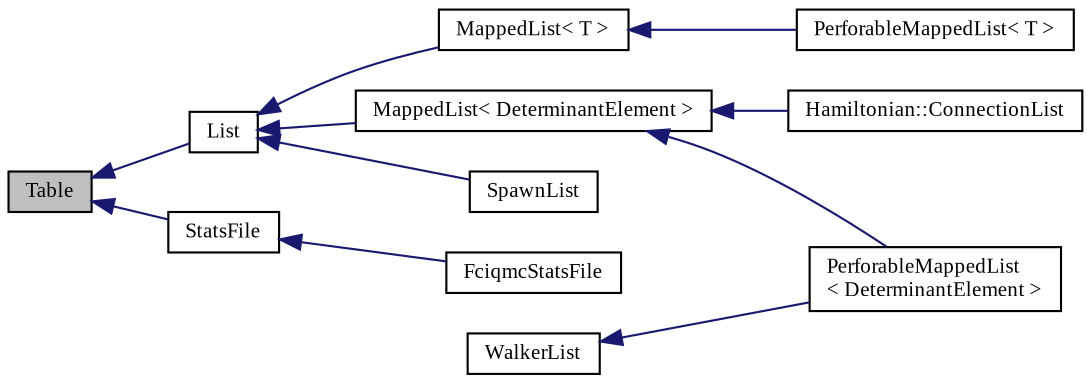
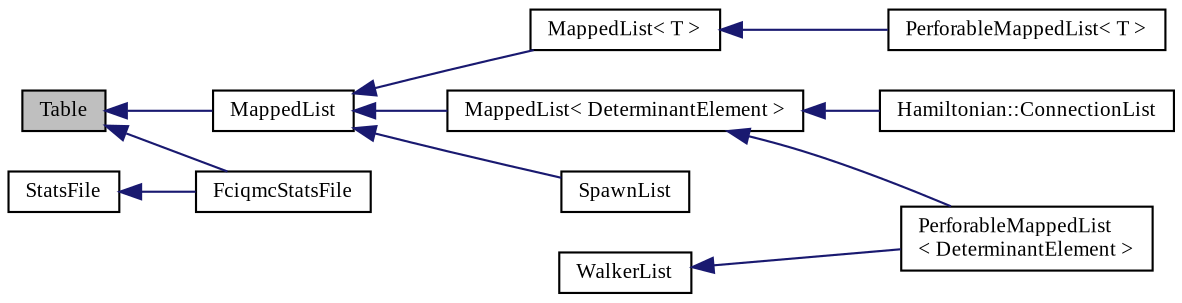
(224, 132) -> (283, 111)
(141, 213) -> (177, 152)
